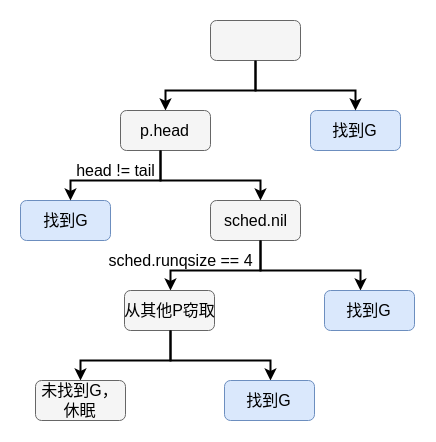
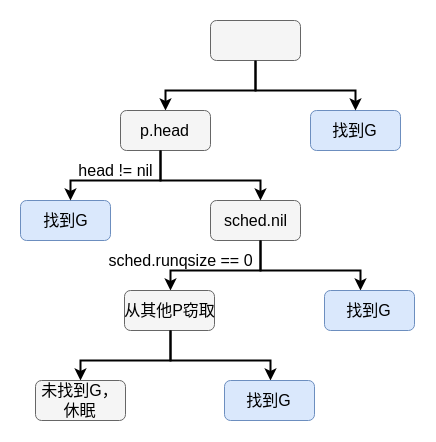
(116, 171) -> (116, 171)
(181, 261) -> (181, 261)
